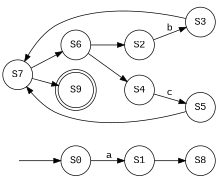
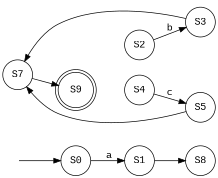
(76, 45) -> none
